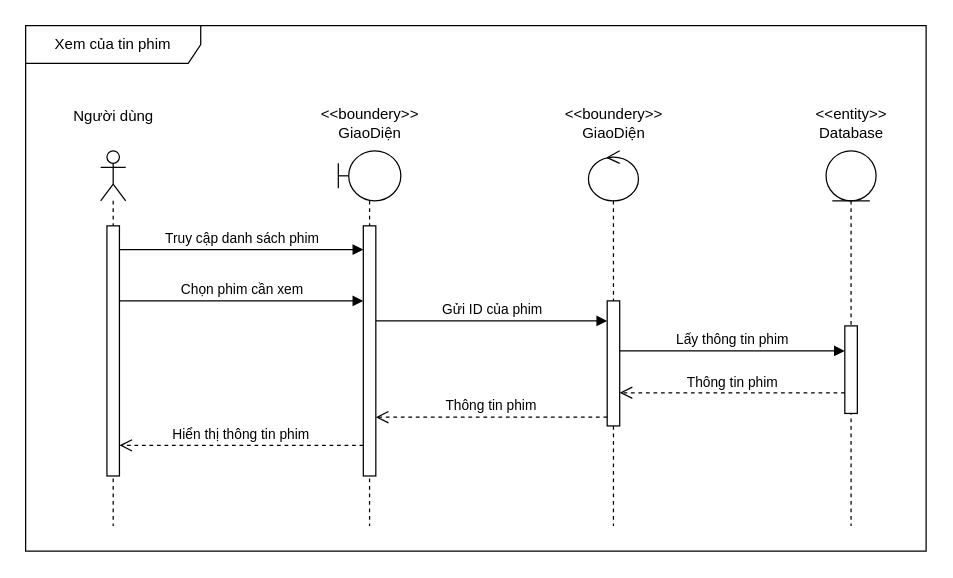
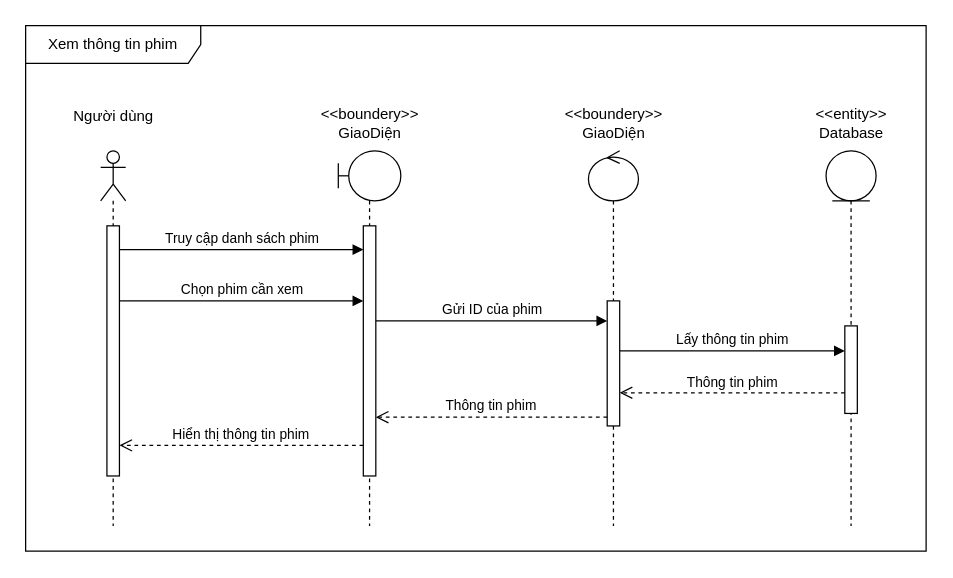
(113, 44) -> (113, 44)
